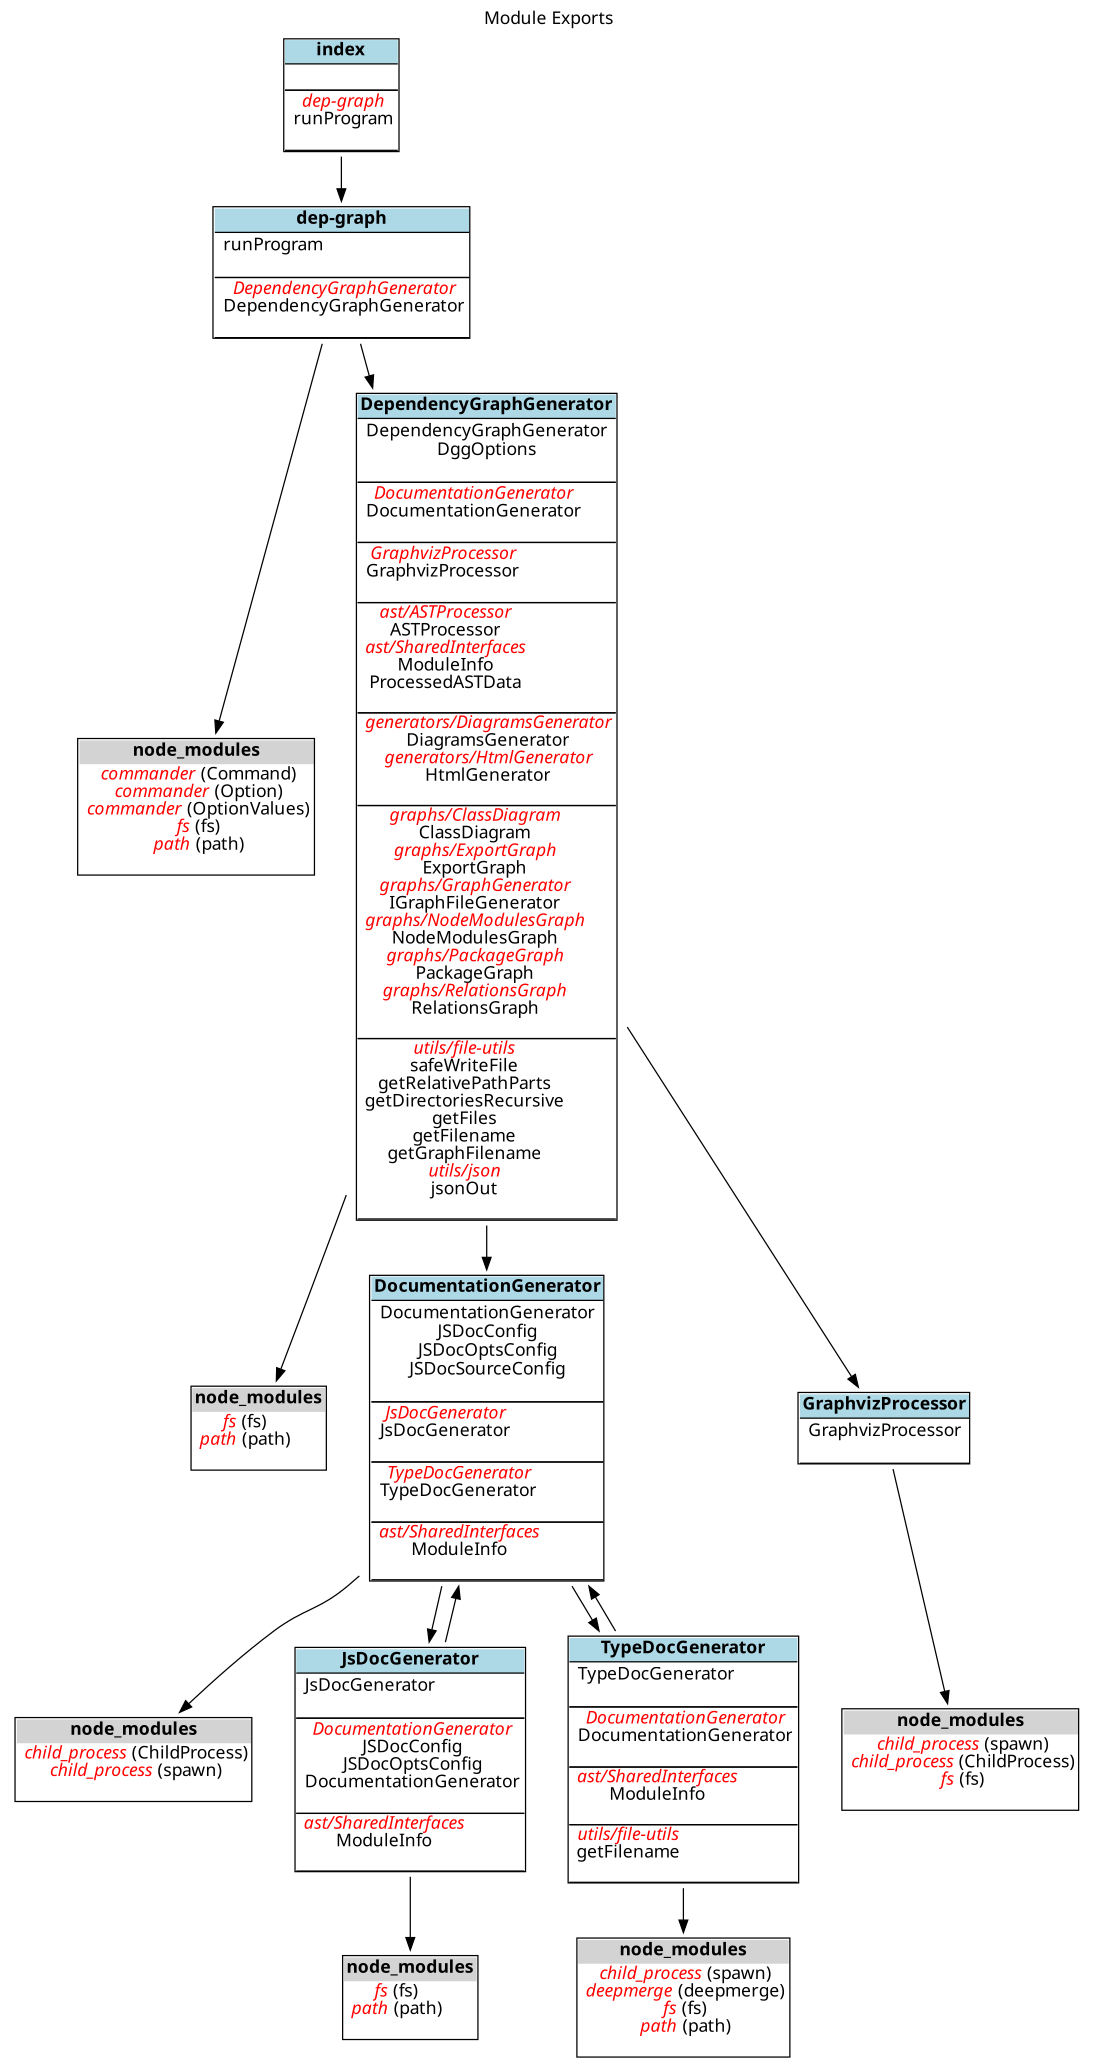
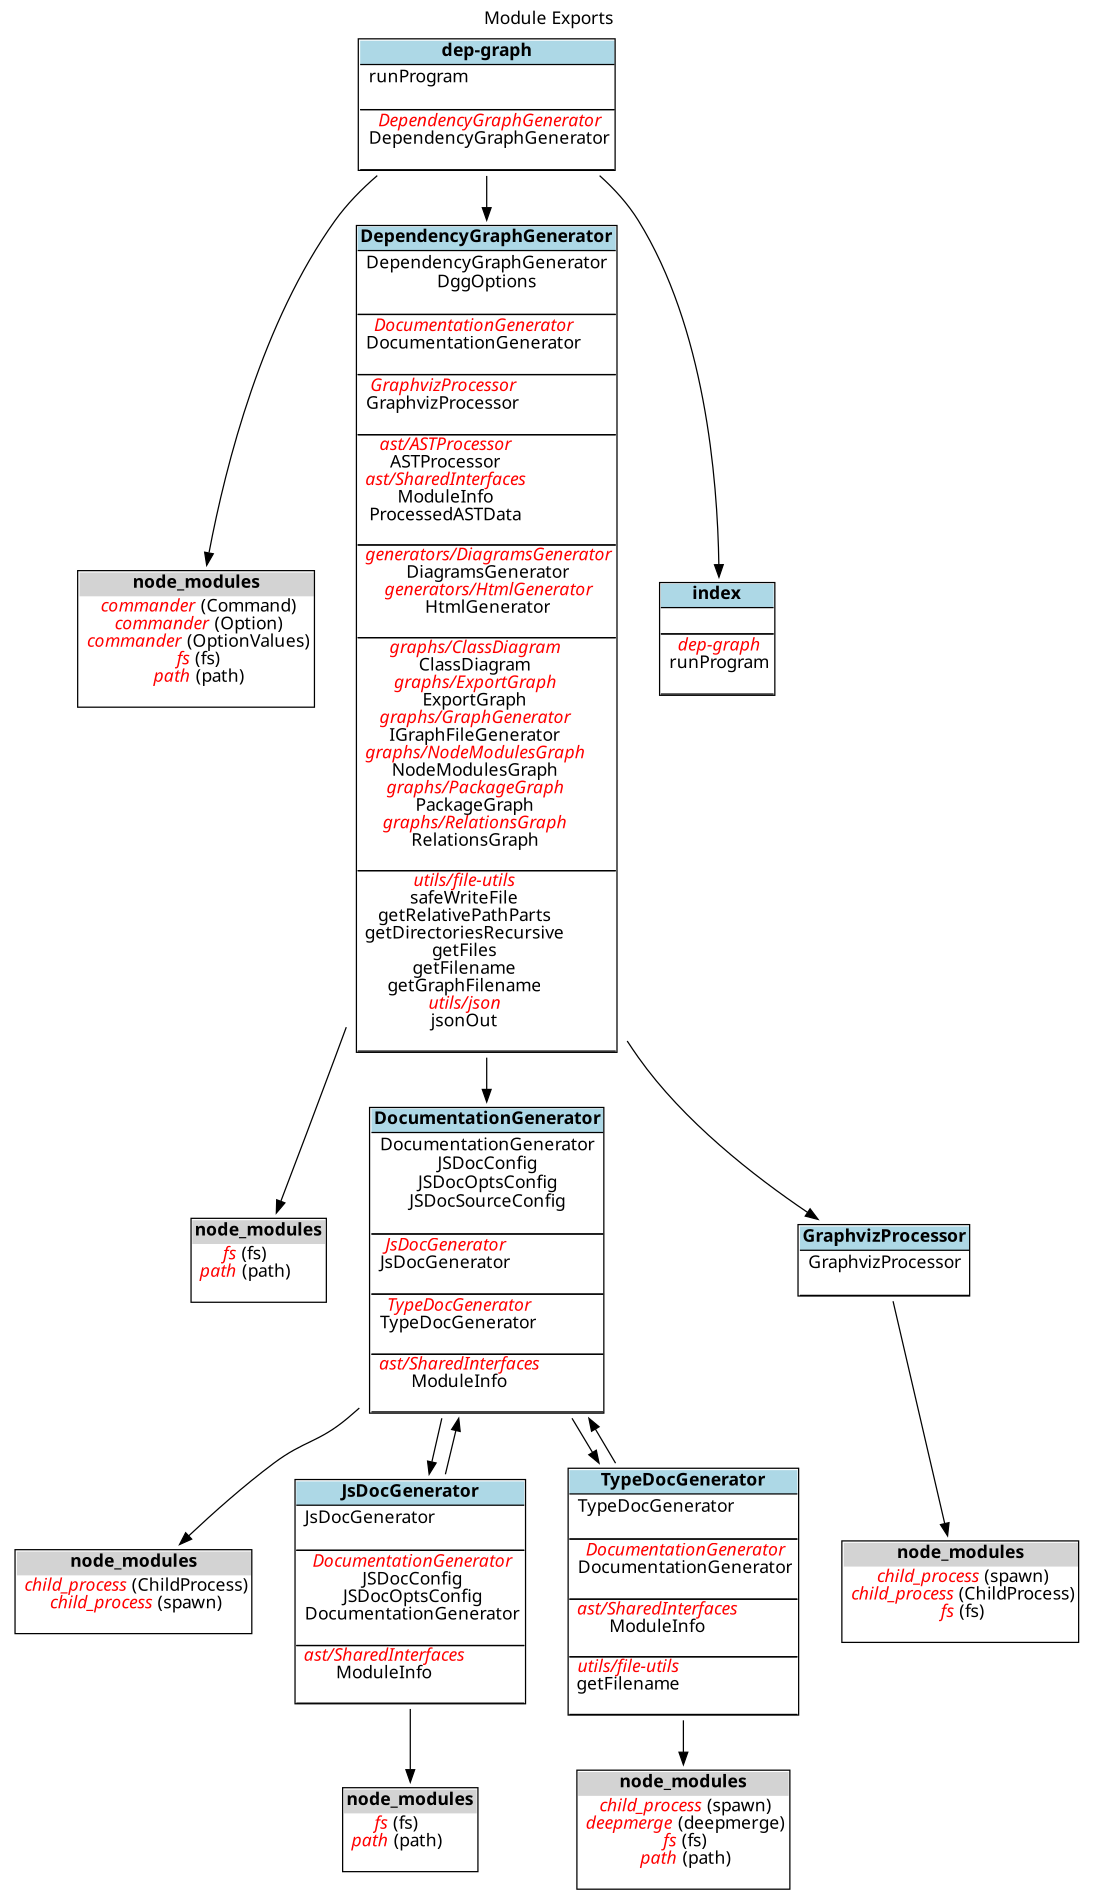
(341, 173) -> (694, 358)
